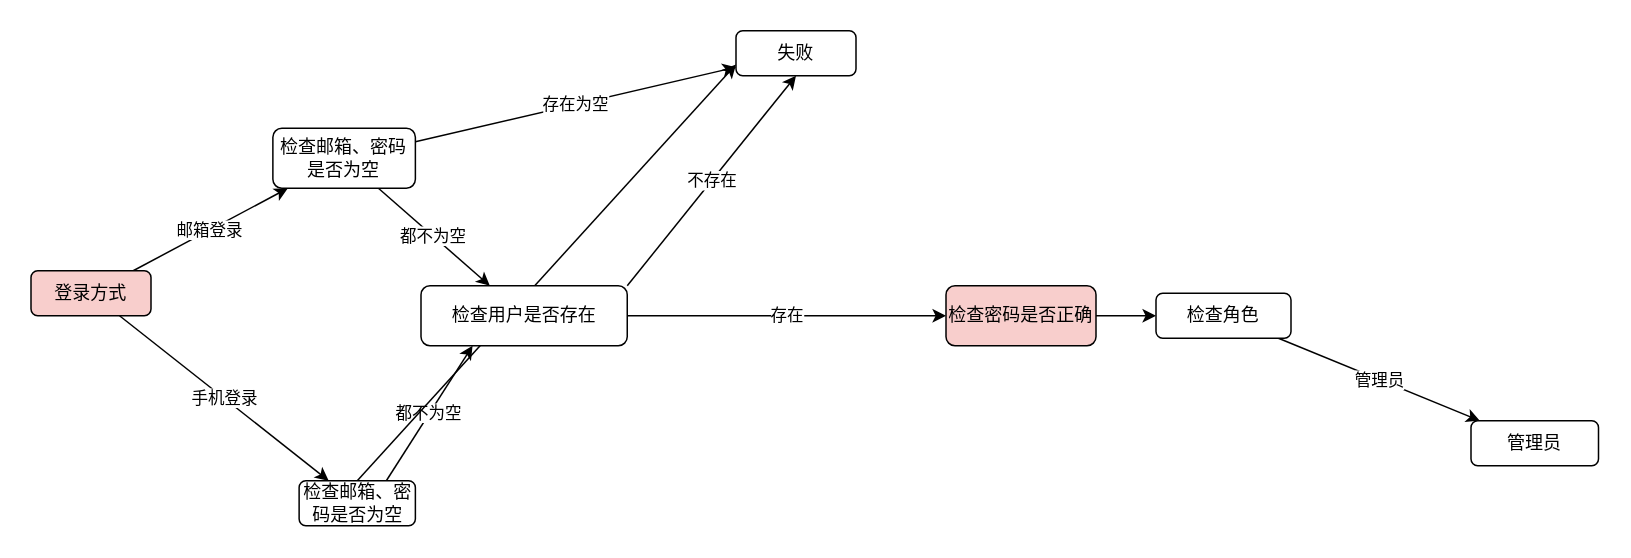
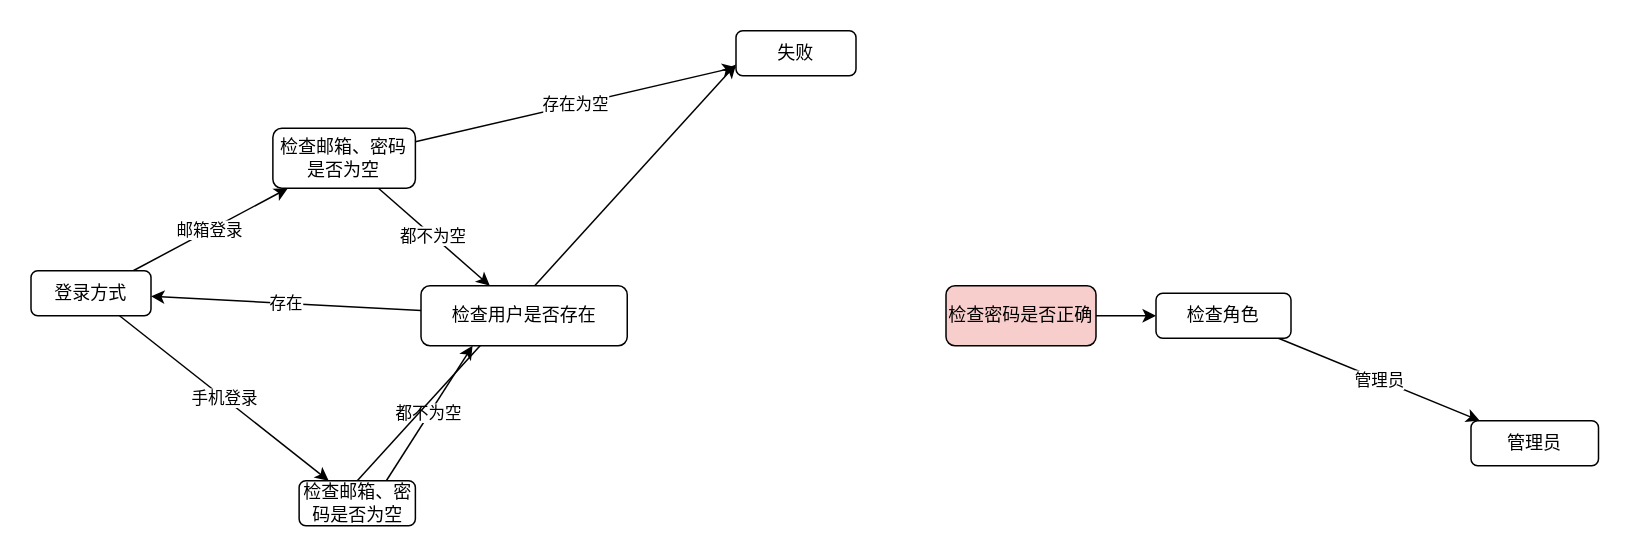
(708, 185) -> none
(91, 293) -> (91, 293)
(781, 316) -> (291, 304)
